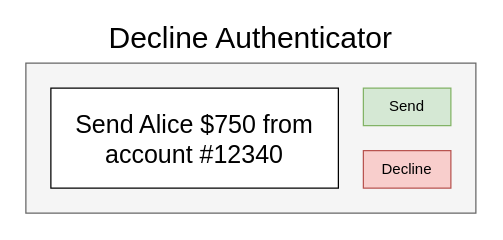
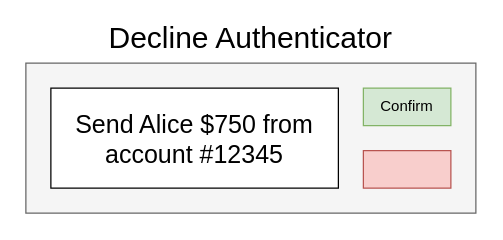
(407, 107) -> (407, 107)
(194, 138) -> (194, 138)
(407, 169) -> none
